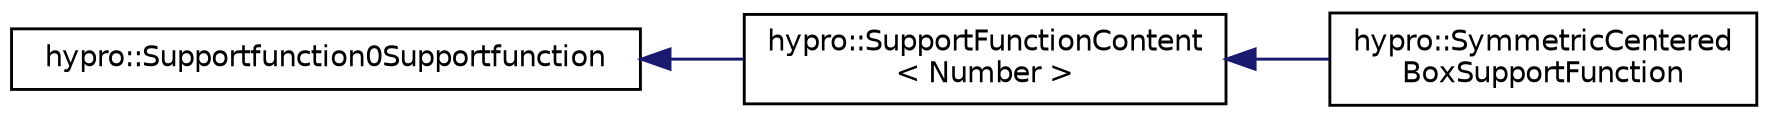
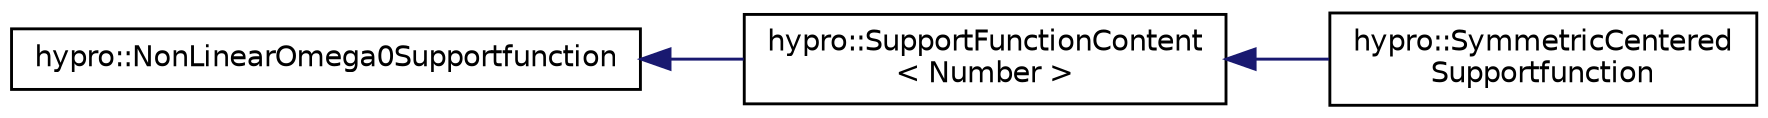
(326, 59) -> (326, 59)
(1543, 59) -> (1543, 59)
